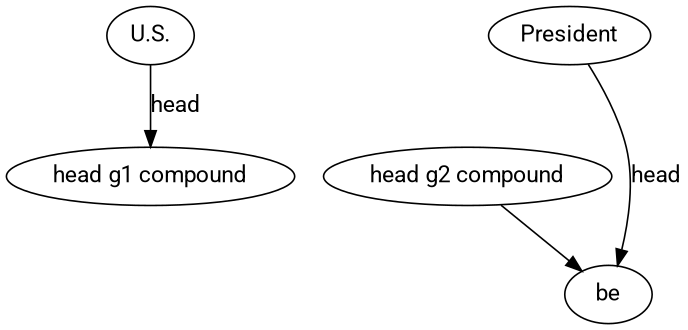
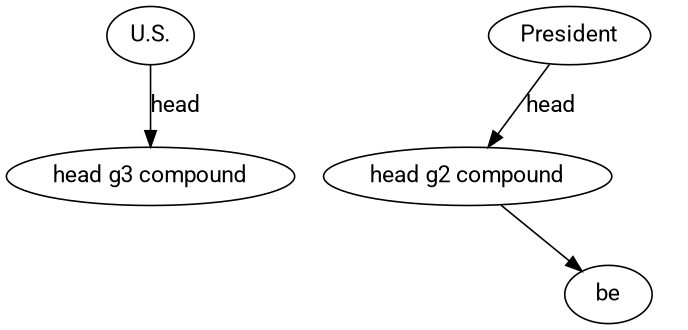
(627, 153) -> (524, 99)
(151, 176) -> (151, 176)
